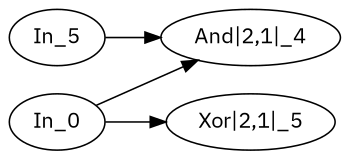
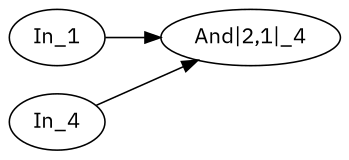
(57, 38) -> (57, 38)
(57, 122) -> (57, 122)
(251, 122) -> none
